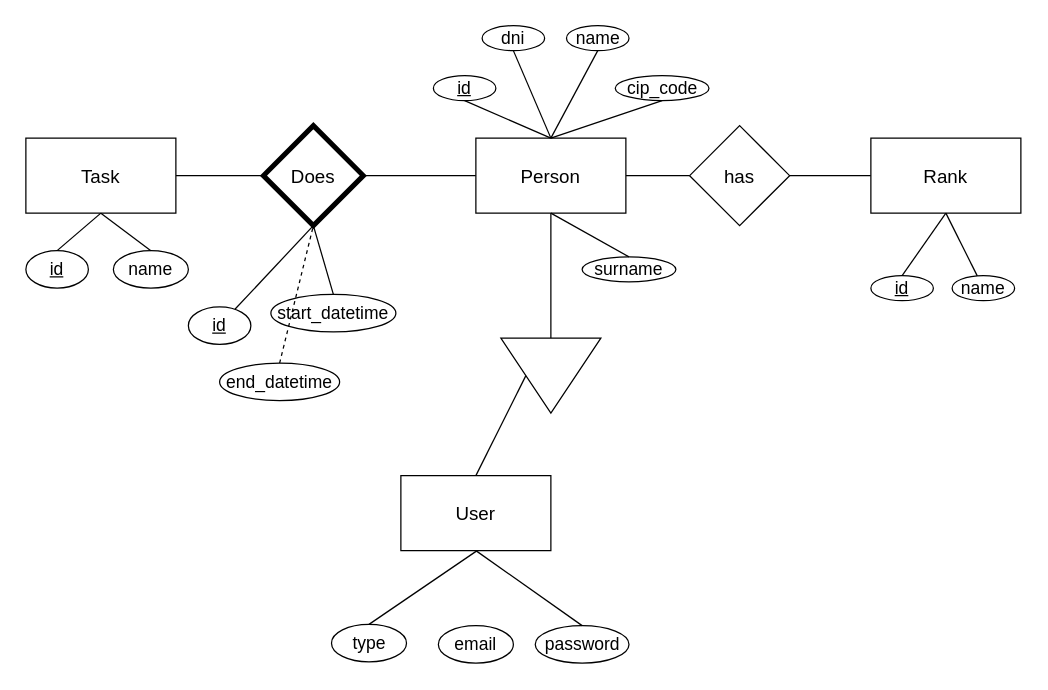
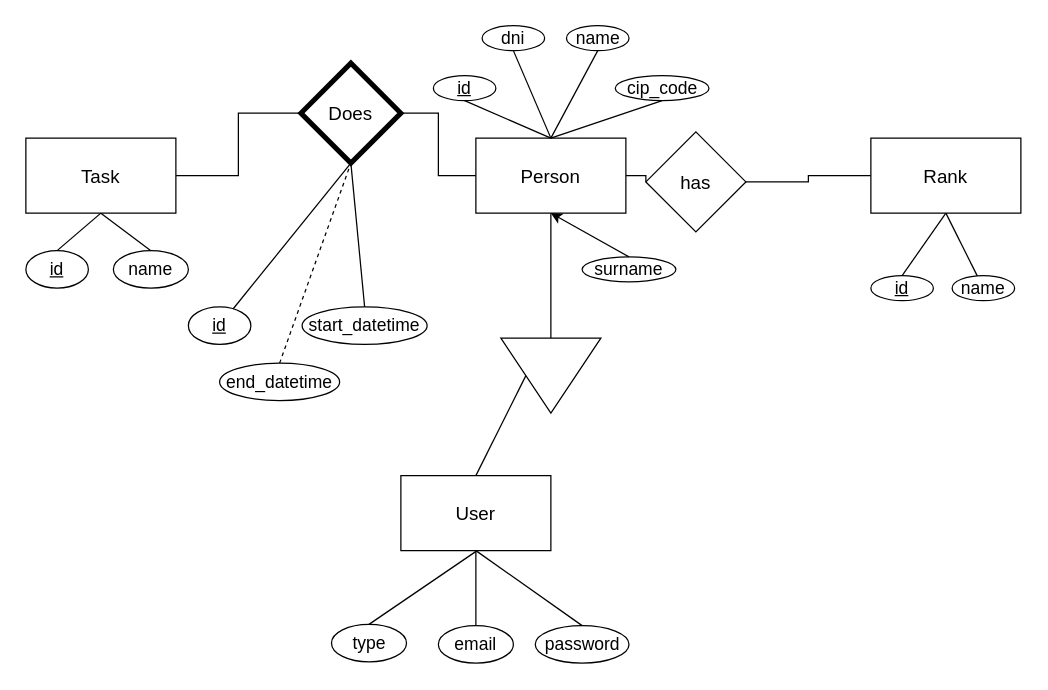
(313, 176) -> (351, 113)
(739, 176) -> (696, 182)
(556, 216) -> (559, 218)
(333, 313) -> (364, 326)
none -> (476, 590)
